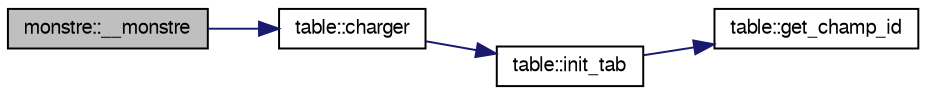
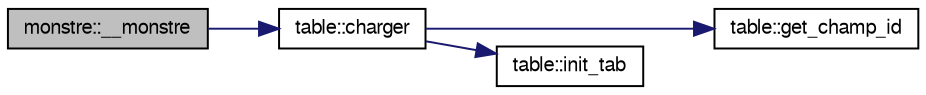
(669, 51) -> (560, 29)
